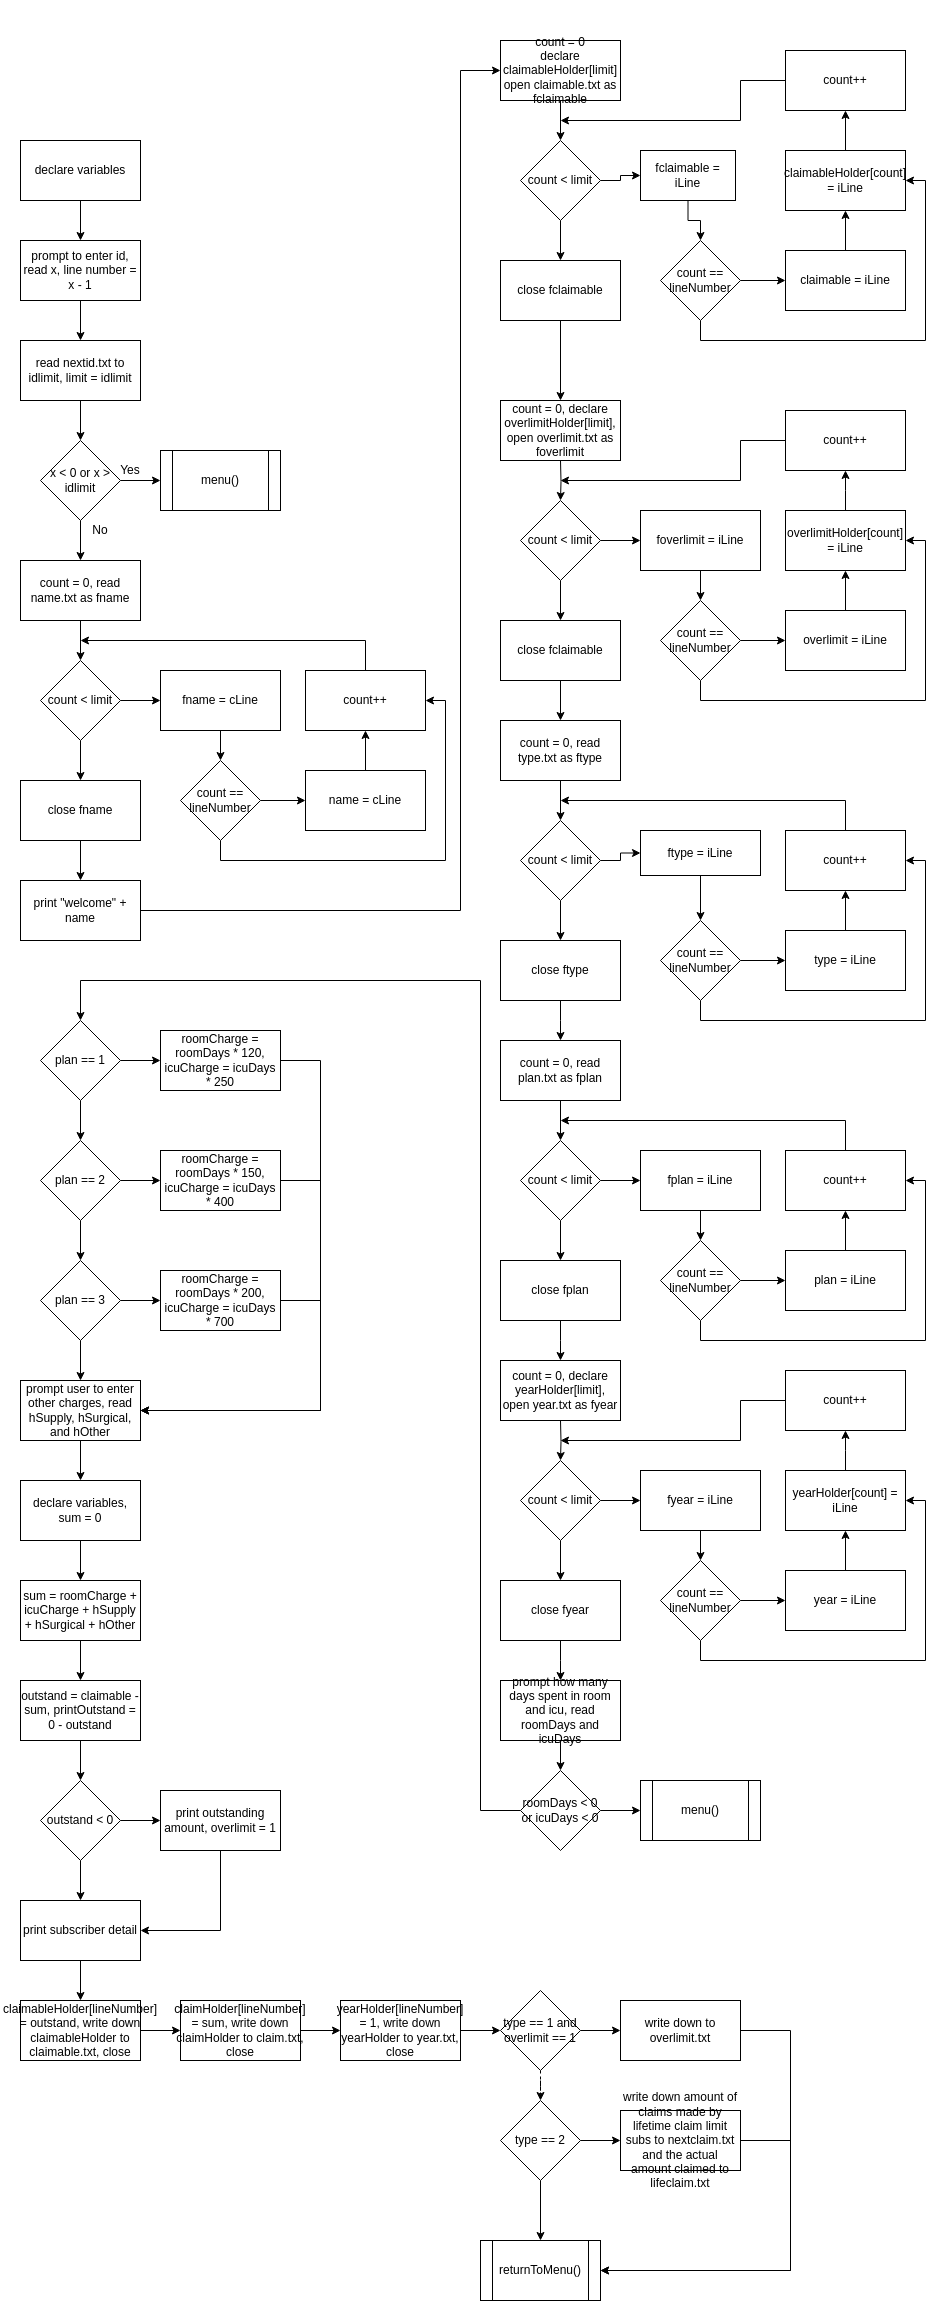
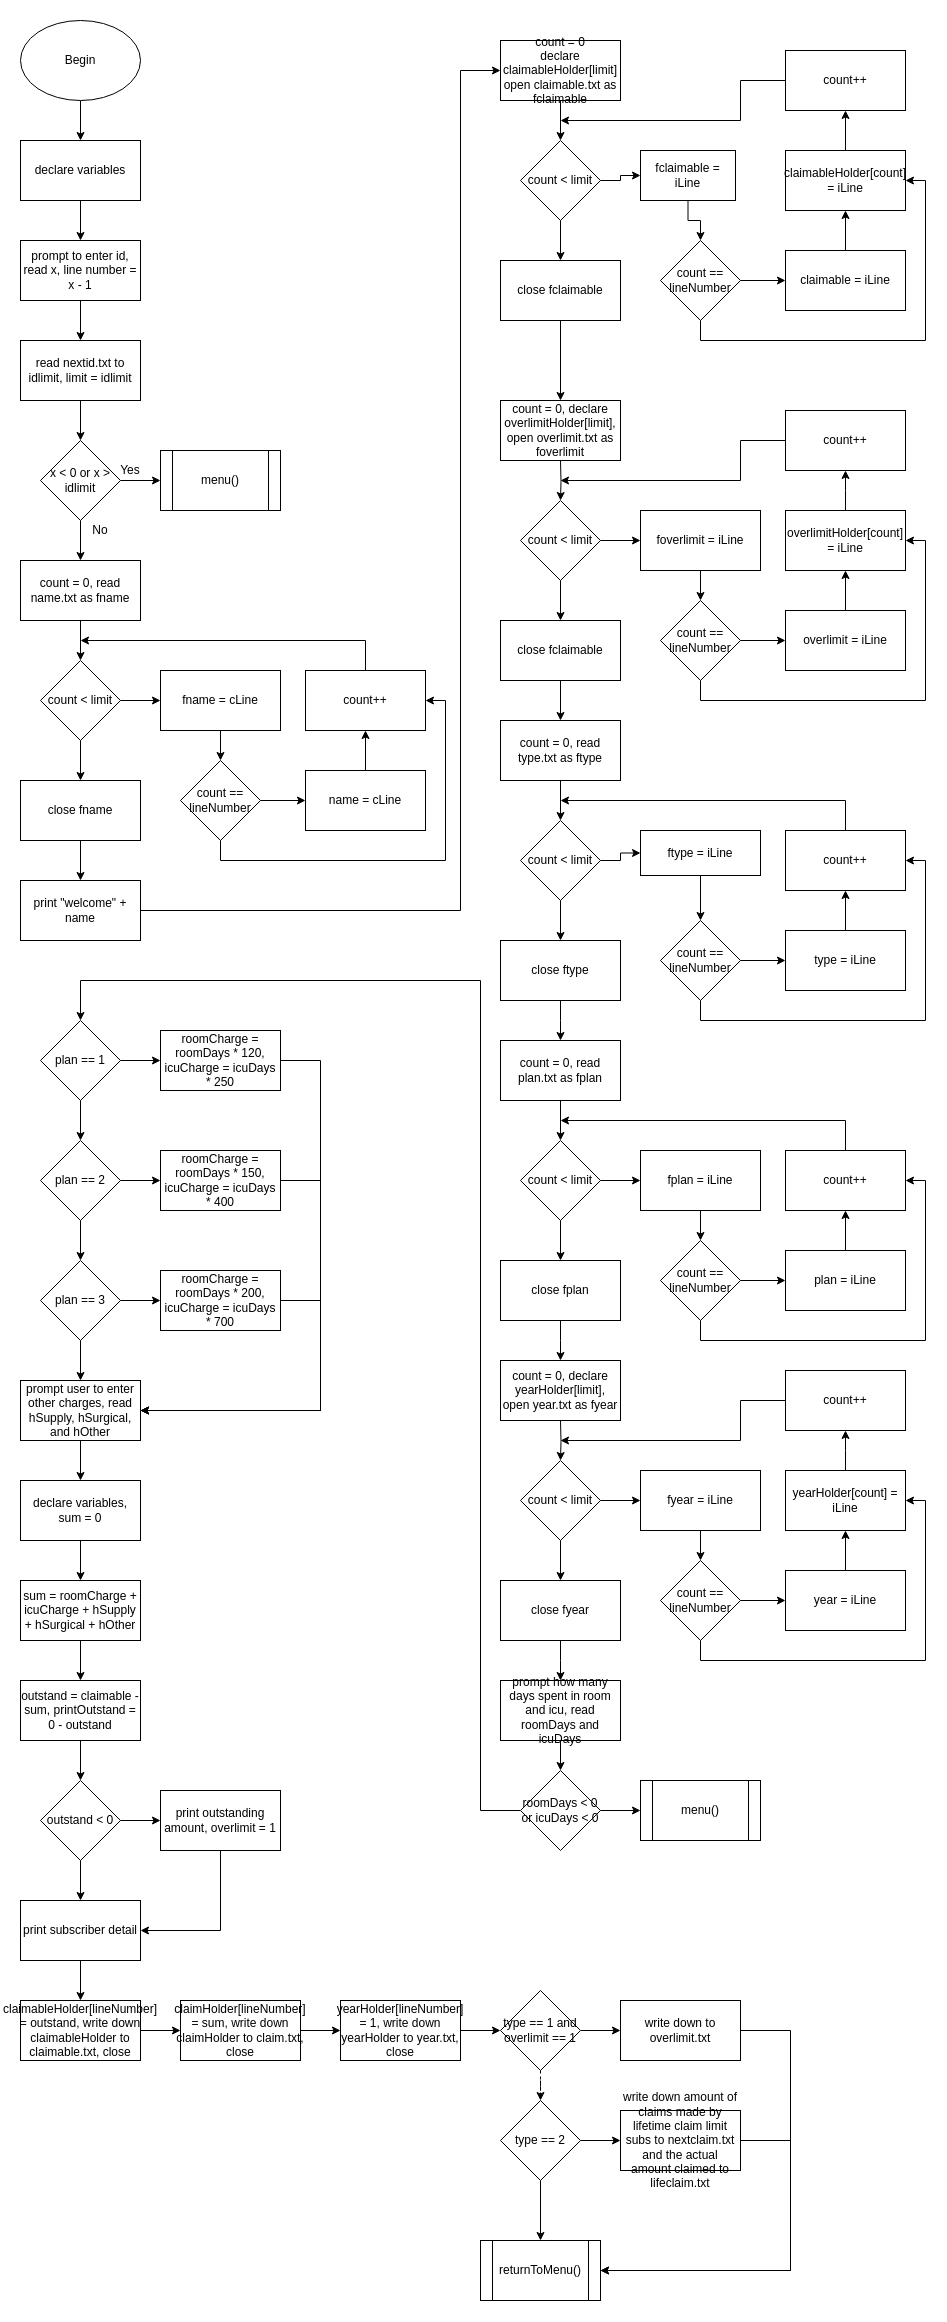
none -> (81, 61)
none -> (81, 117)
